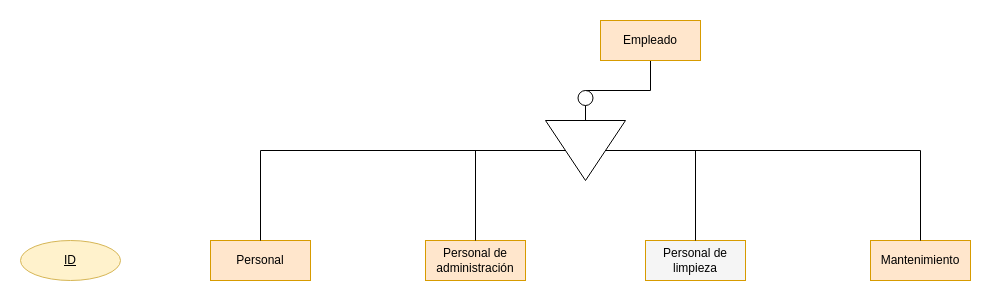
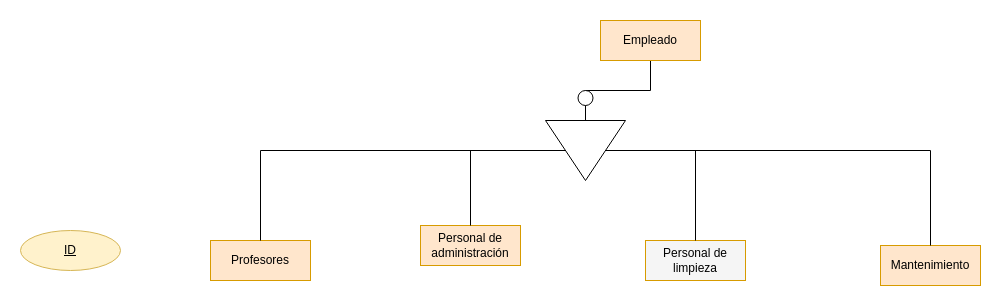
(71, 261) -> (71, 251)
(261, 261) -> (261, 261)
(476, 261) -> (471, 246)
(921, 261) -> (931, 266)
